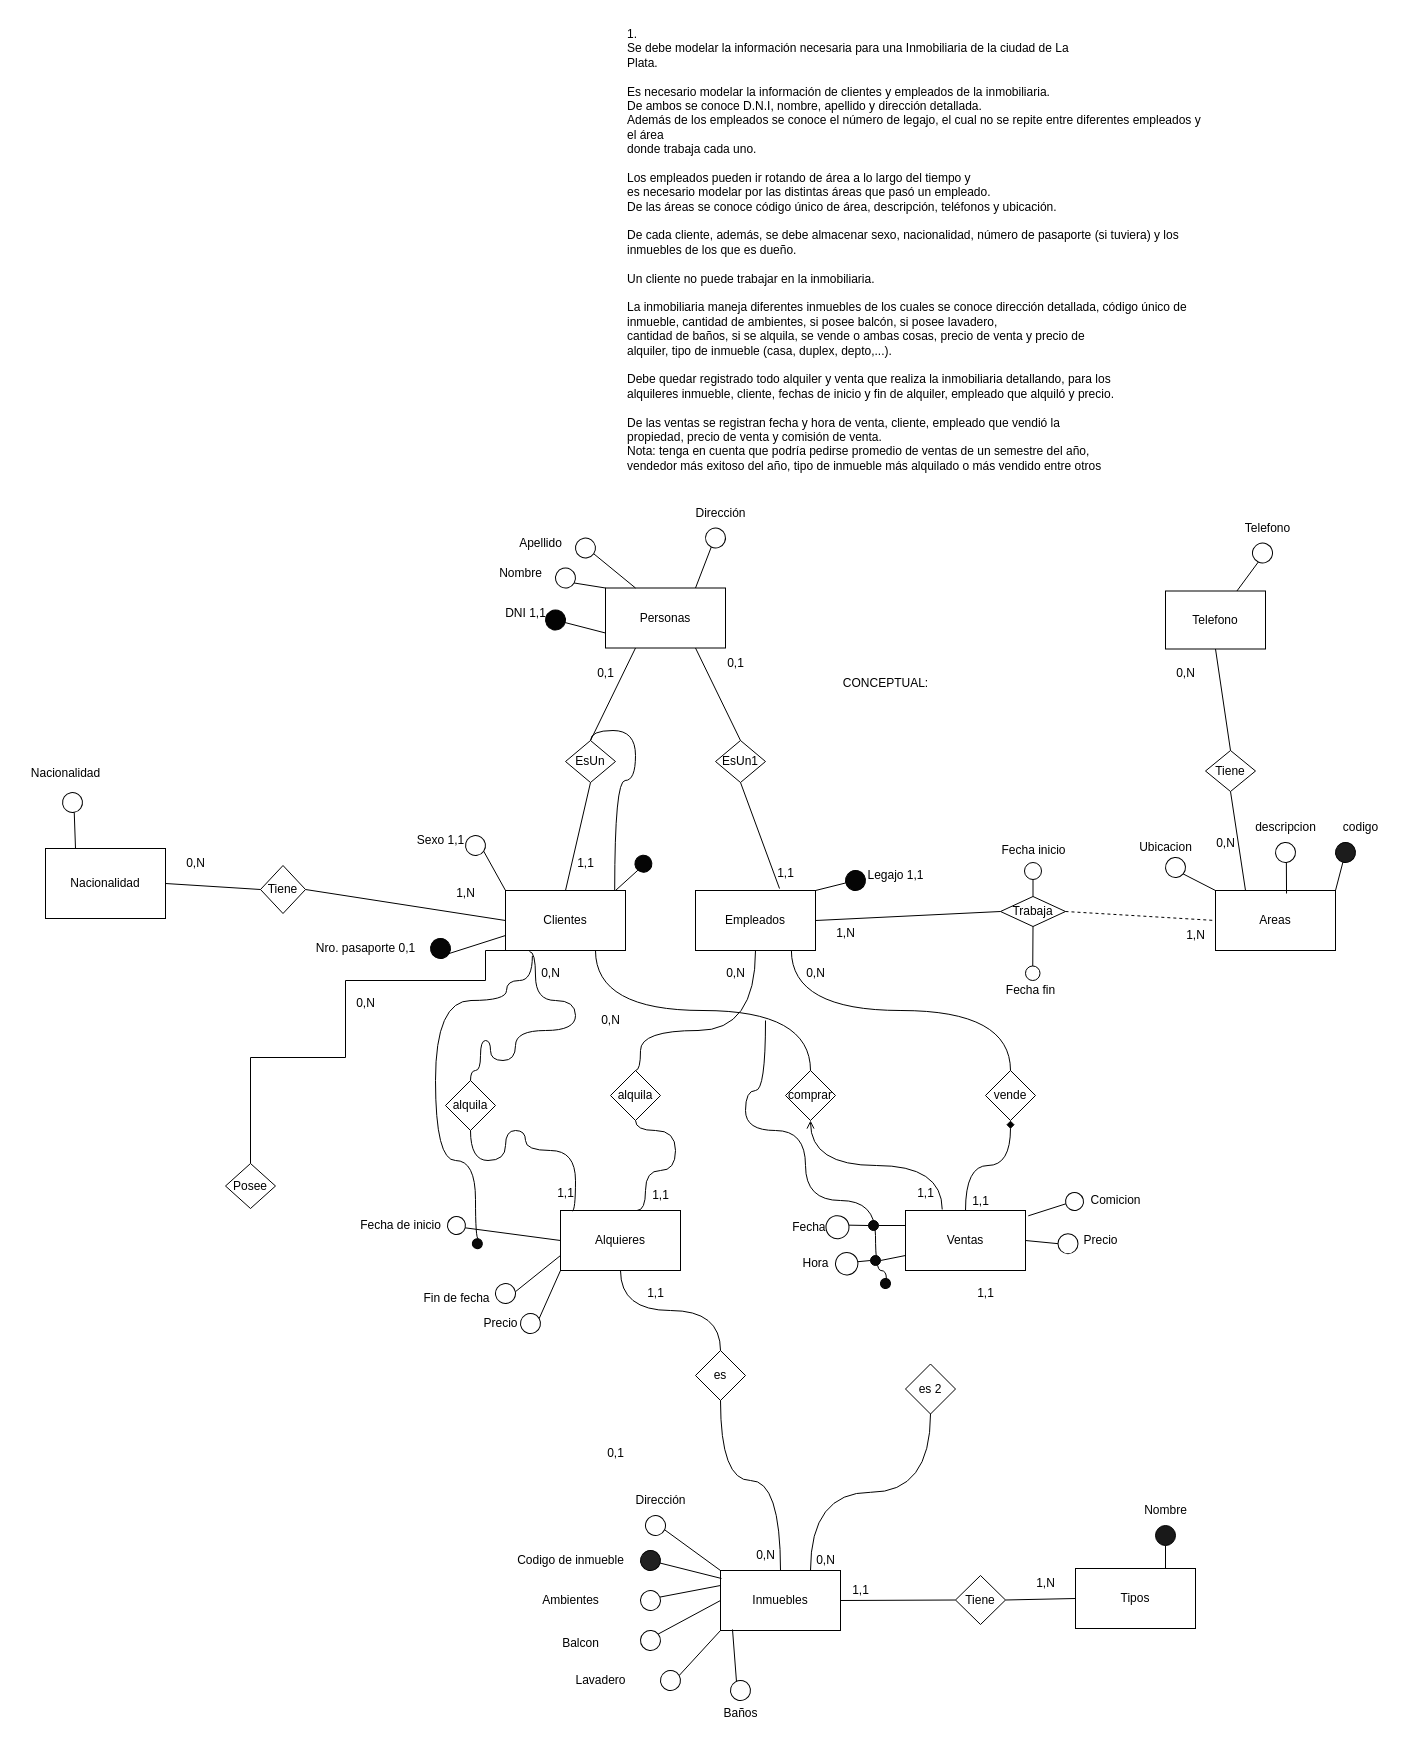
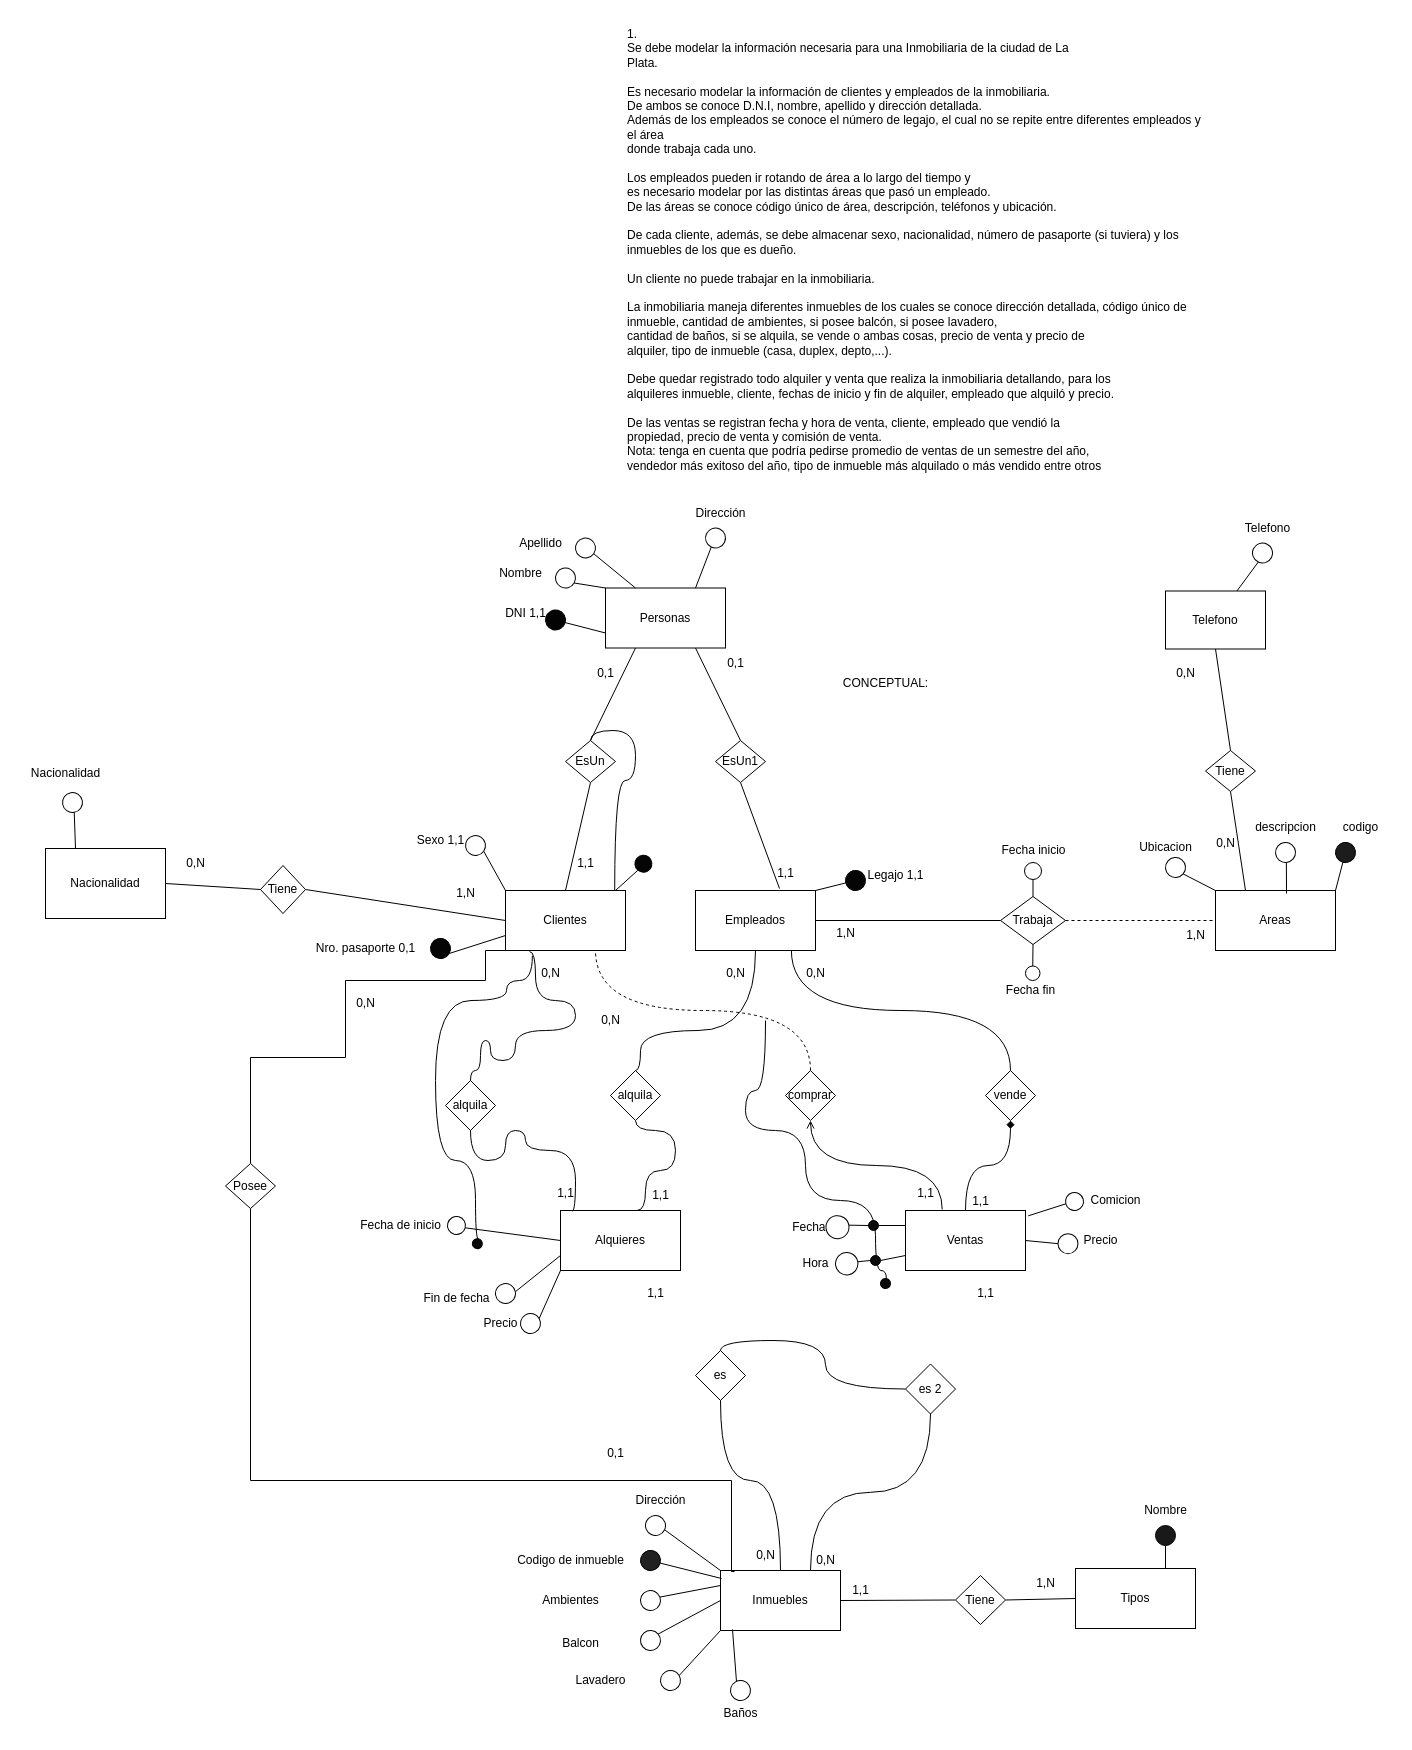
(1033, 912) -> (1033, 921)
(702, 1010) -> (702, 1010)
(671, 1311) -> (821, 1353)
none -> (403, 1481)
